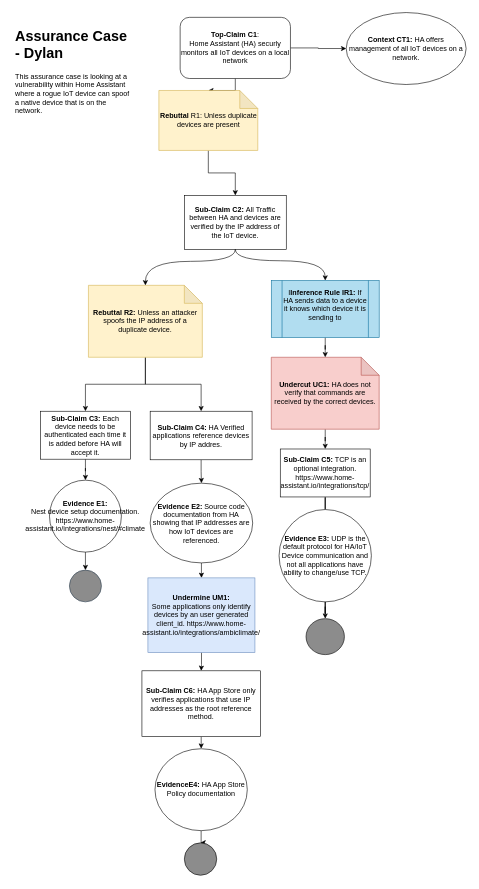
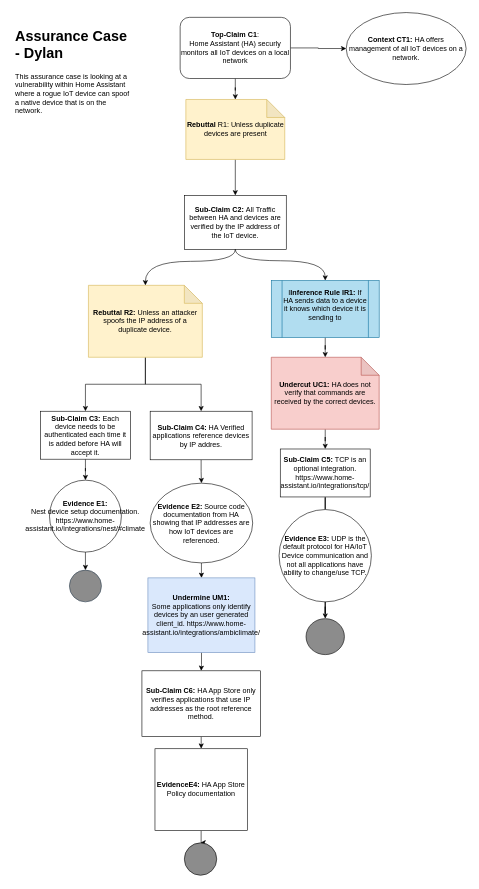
(209, 120) -> (236, 129)
(201, 790) -> (201, 790)
